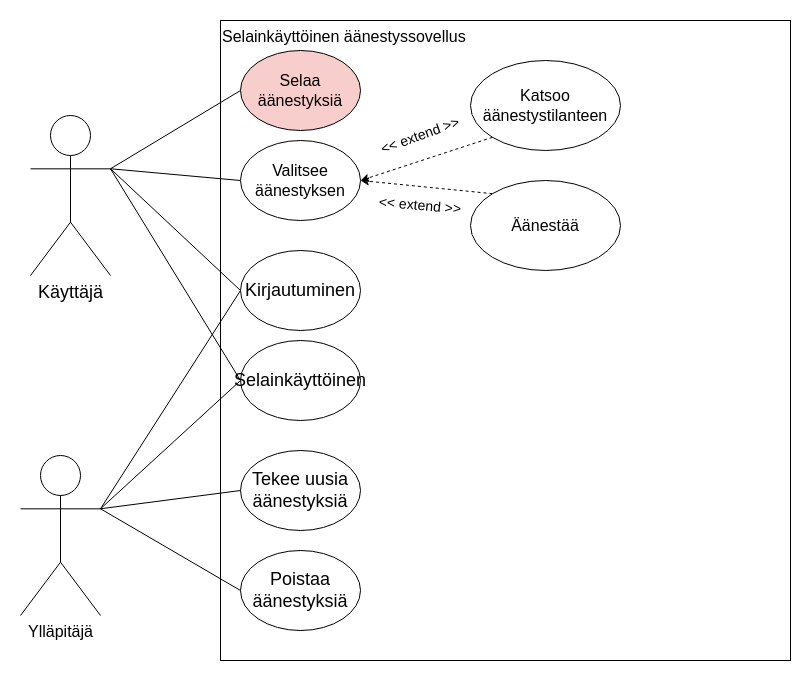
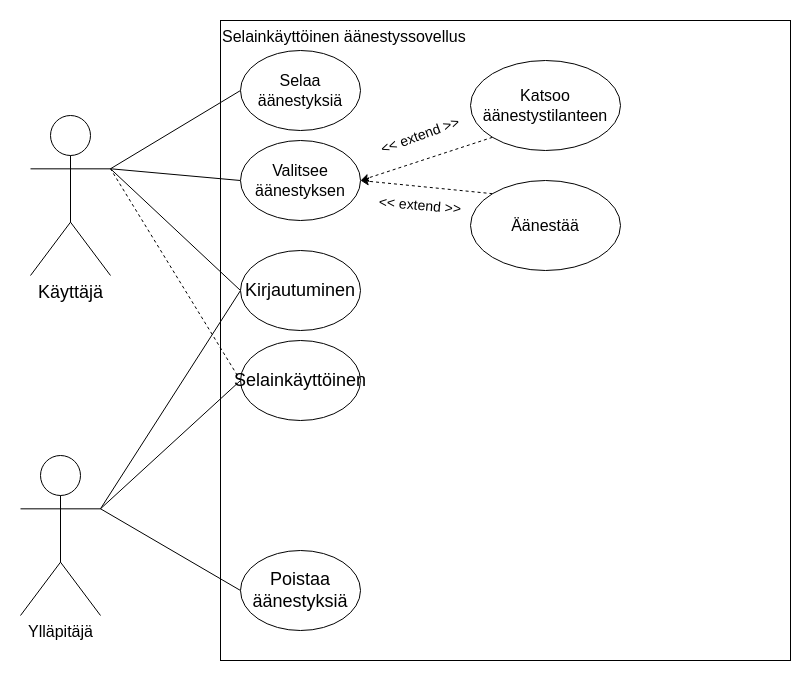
(301, 91) -> (301, 91)
(177, 276) -> (177, 276)
(301, 491) -> none
(173, 499) -> none
